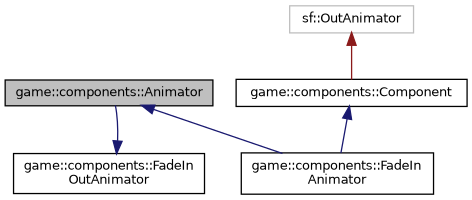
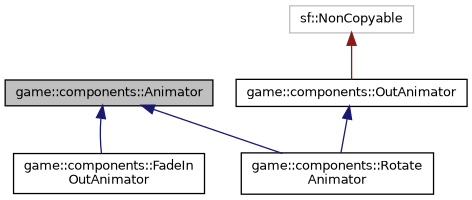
(352, 19) -> (352, 19)
(352, 93) -> (352, 93)
(117, 123) -> (100, 136)
(337, 174) -> (337, 174)
